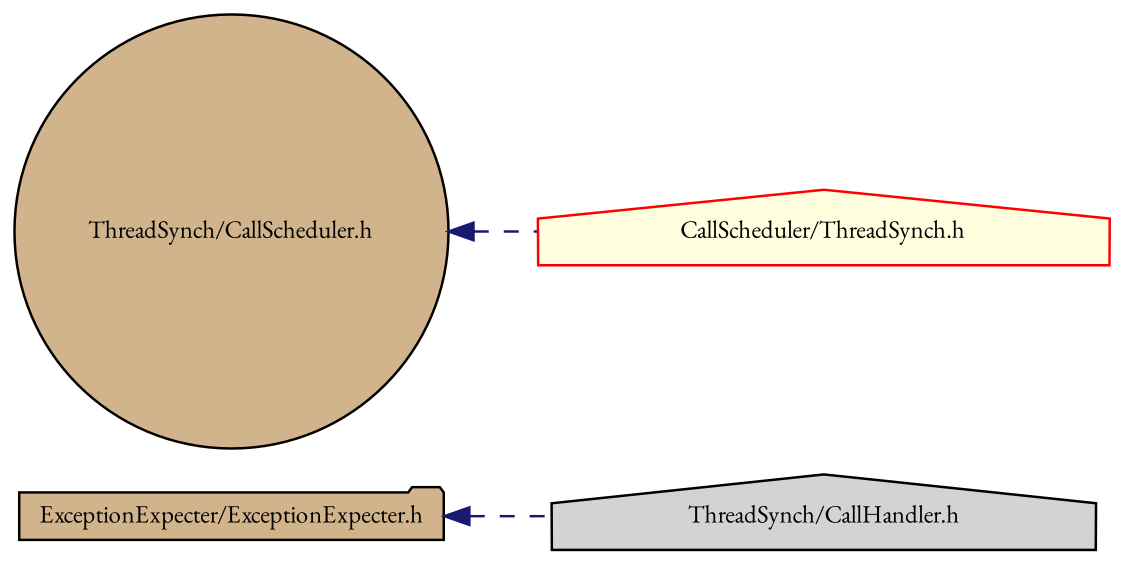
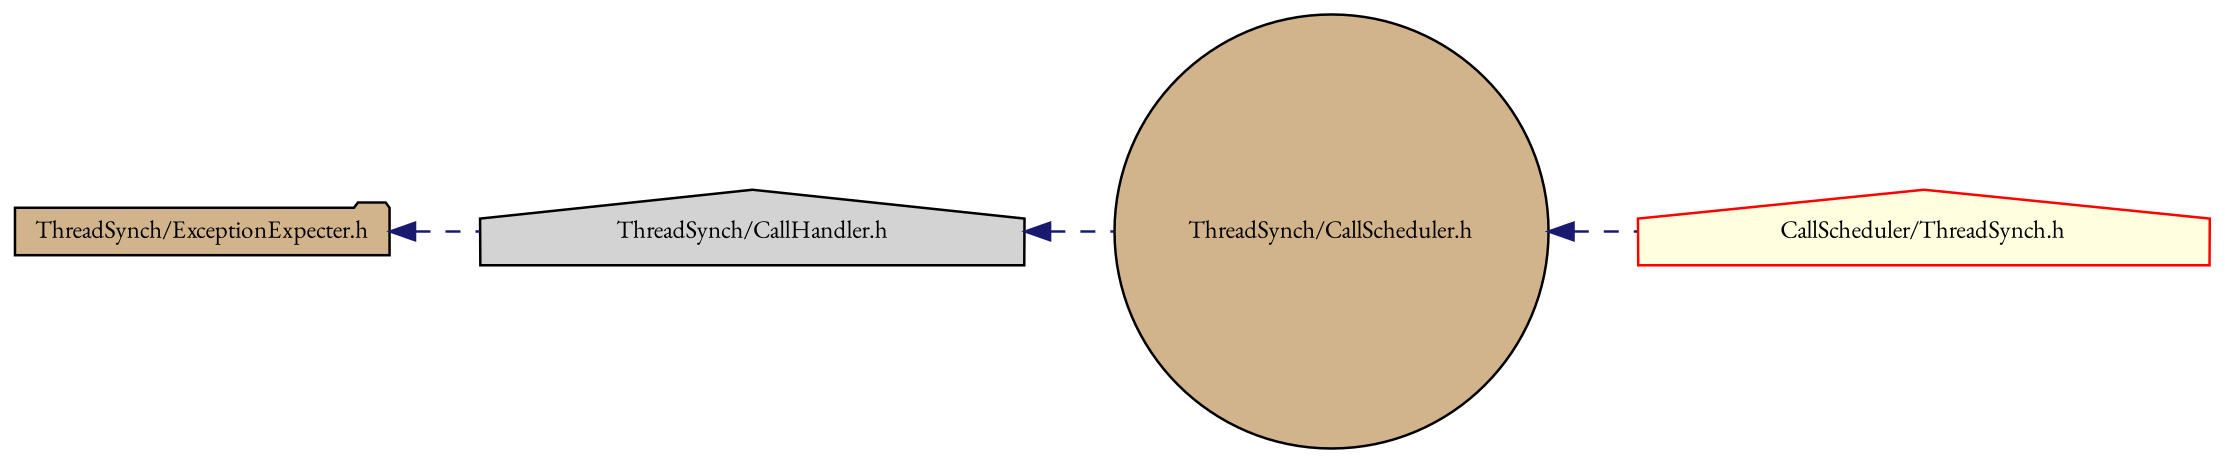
none -> (1082, 231)
(231, 516) -> (202, 231)
